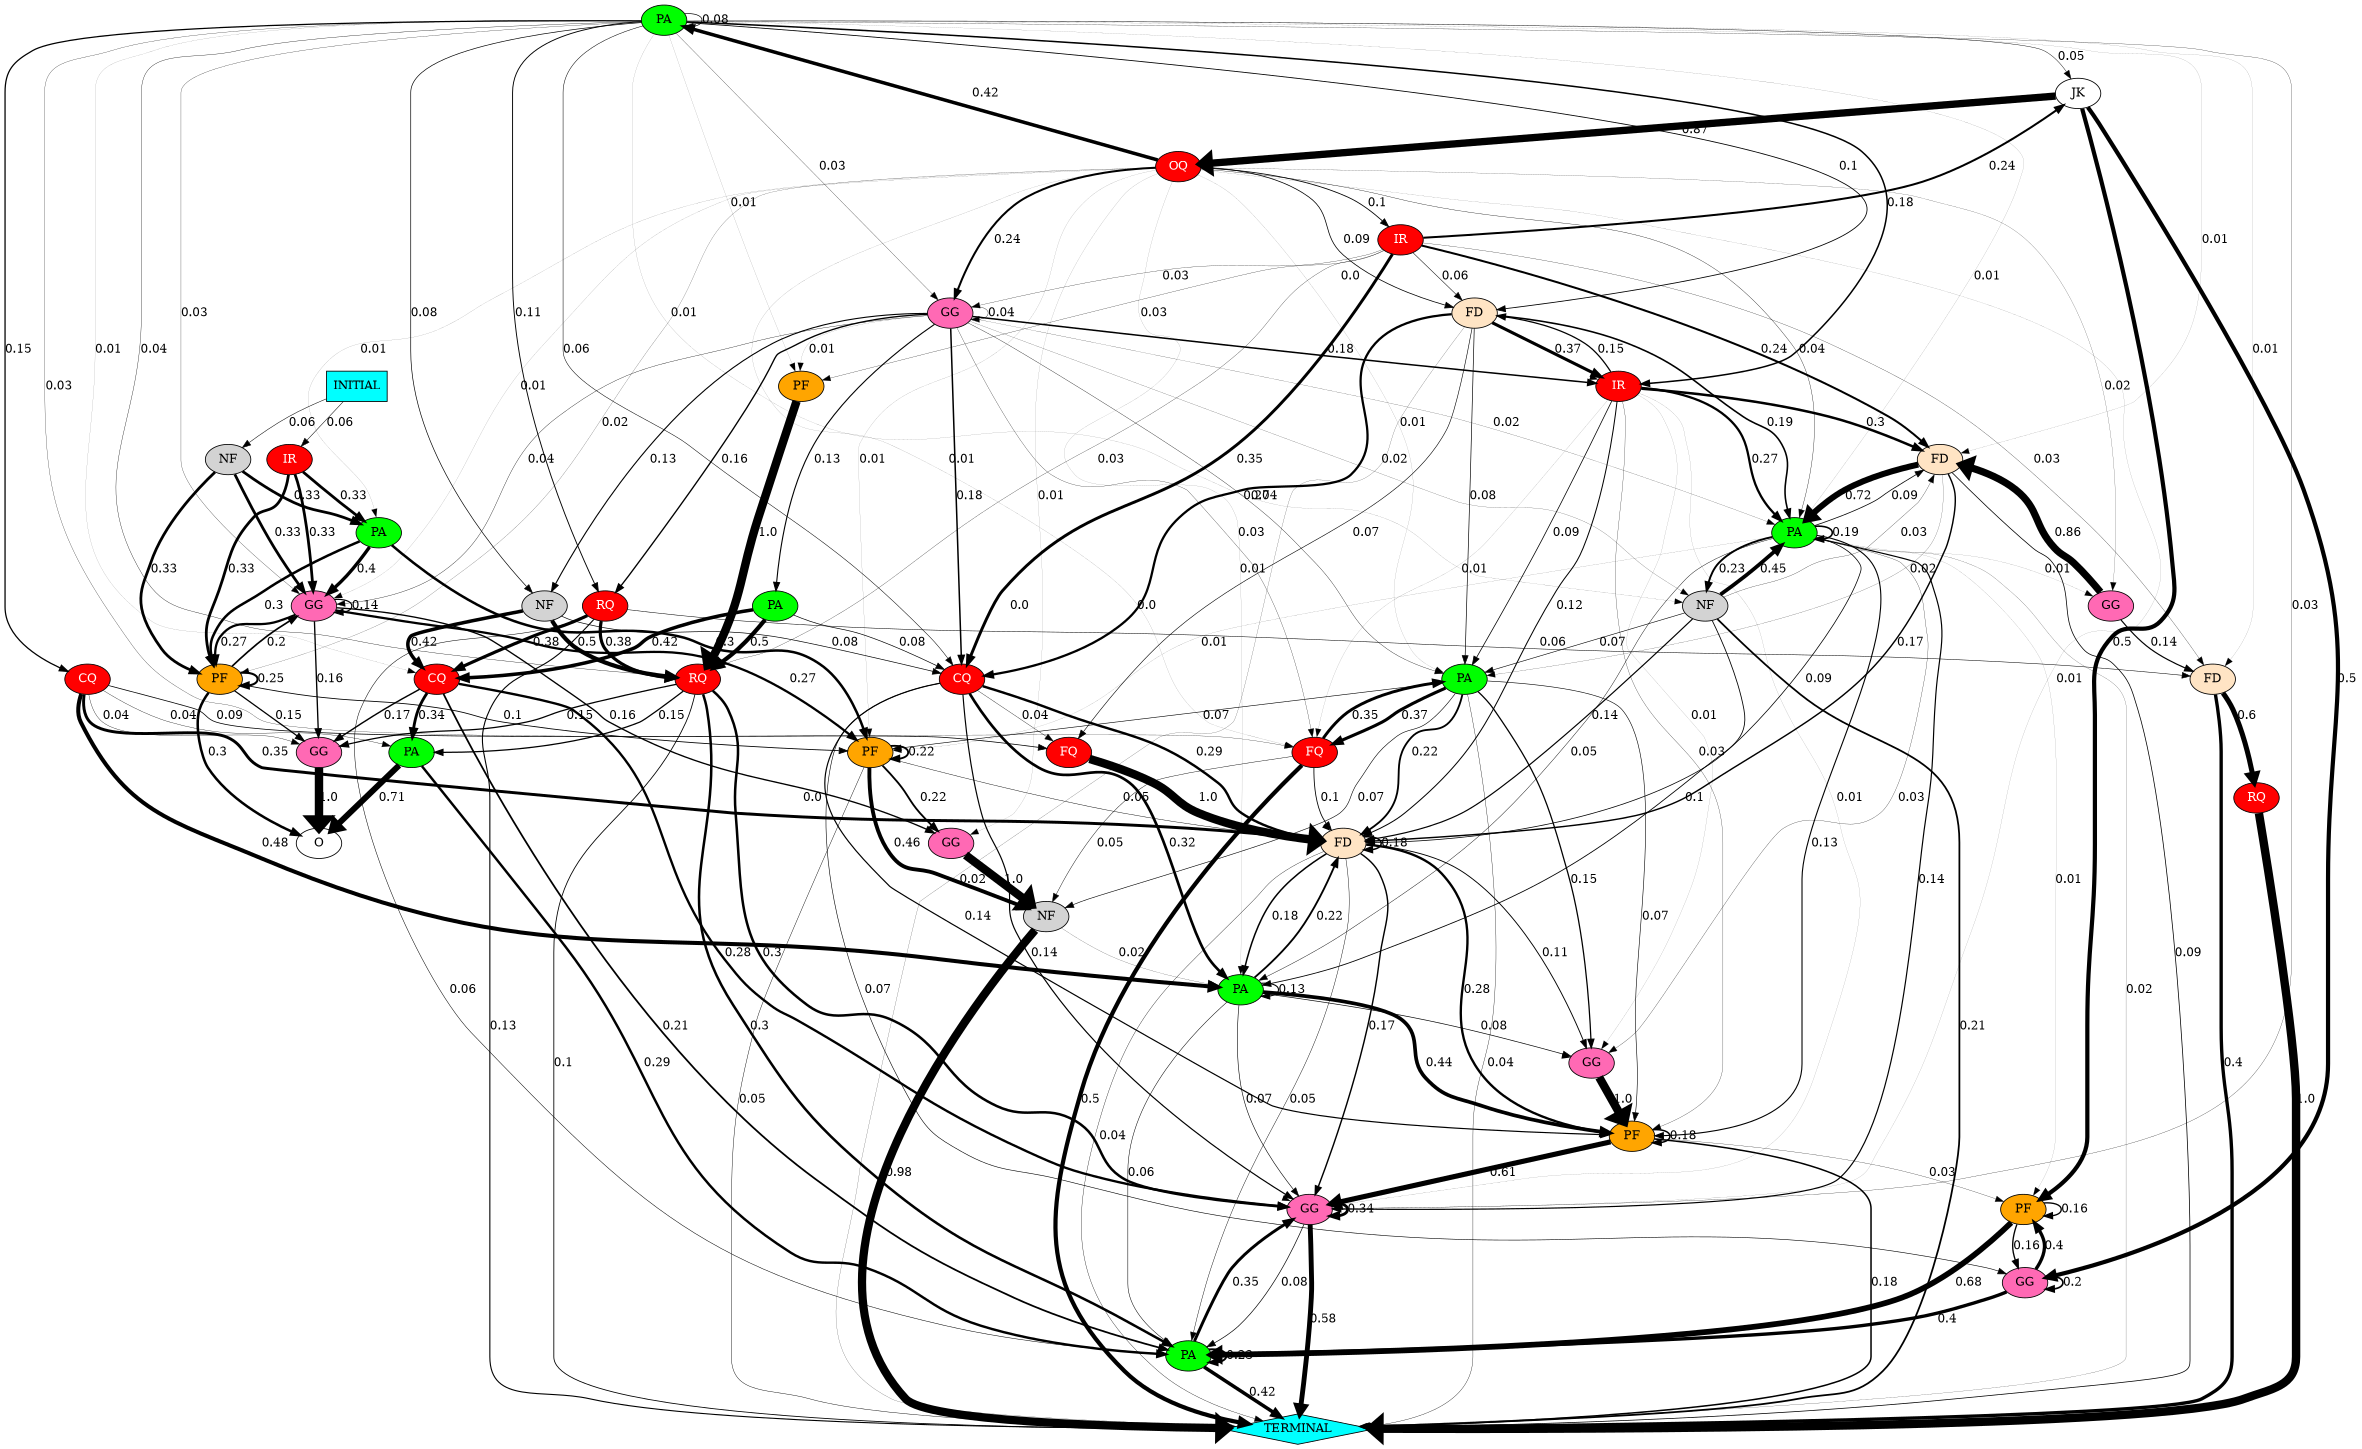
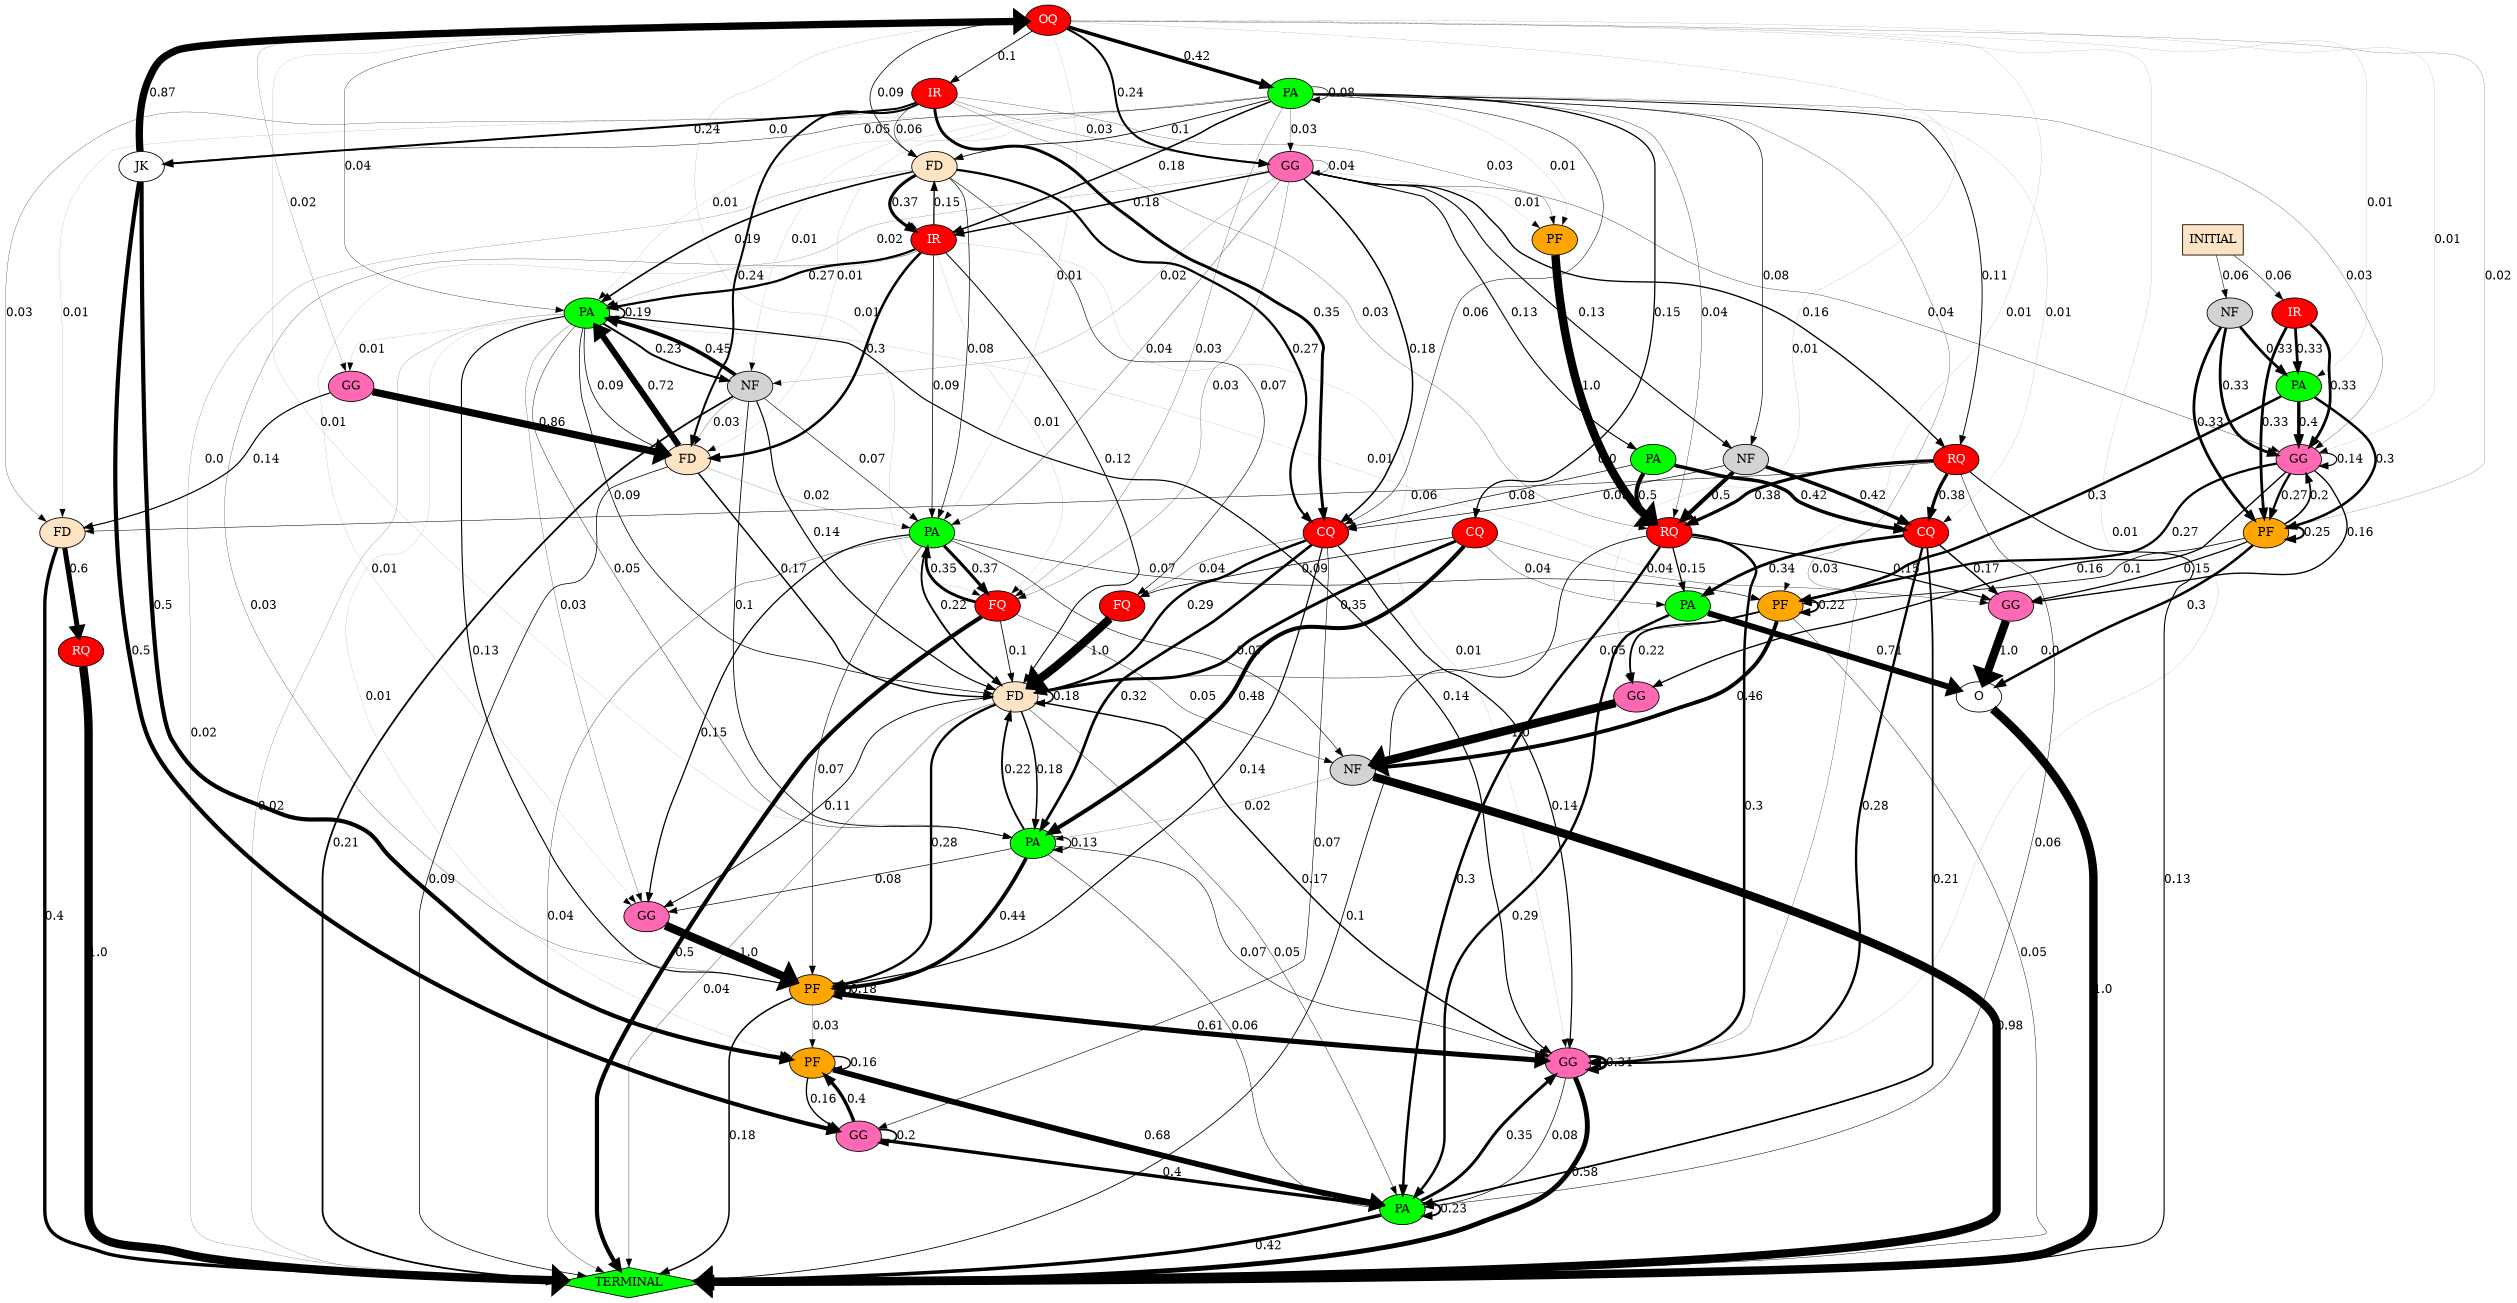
(357, 386) -> (2213, 240)
none -> (2066, 1245)
(1298, 1429) -> (629, 1283)
